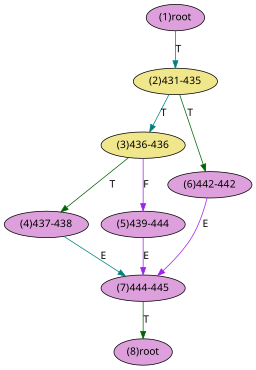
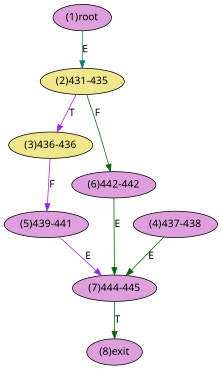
(178, 50) -> (85, 50)
(161, 110) -> (68, 110)
(190, 113) -> (98, 113)
(98, 182) -> none
(143, 224) -> (46, 224)
(191, 238) -> (114, 233)
(92, 254) -> (148, 254)
(143, 352) -> (115, 352)
